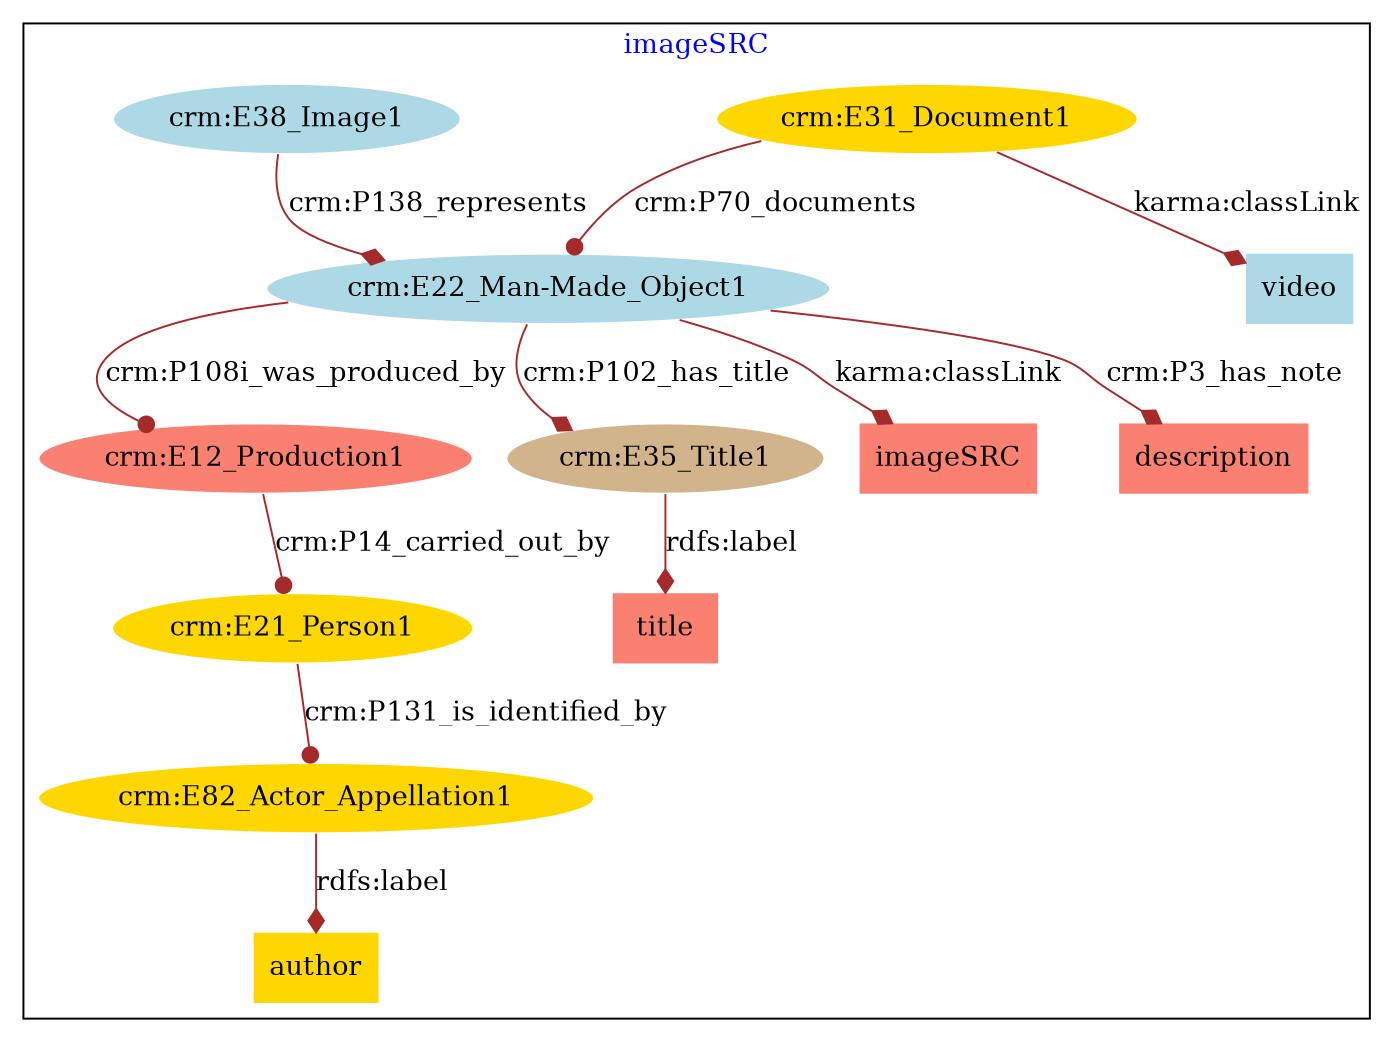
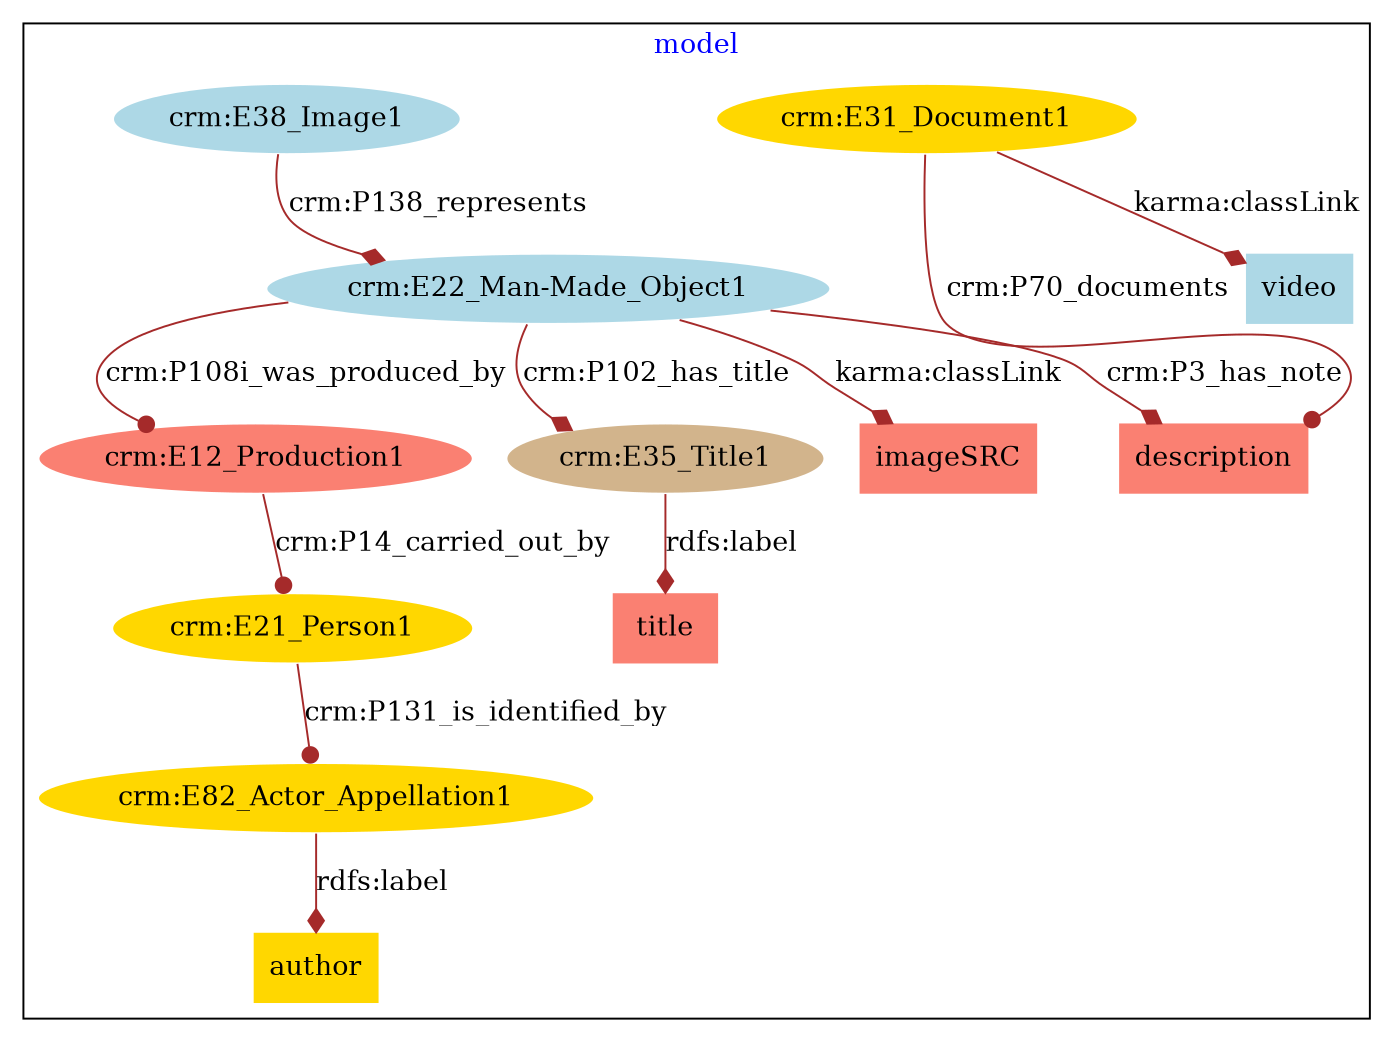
(697, 46) -> (697, 46)
(661, 175) -> (1095, 344)
